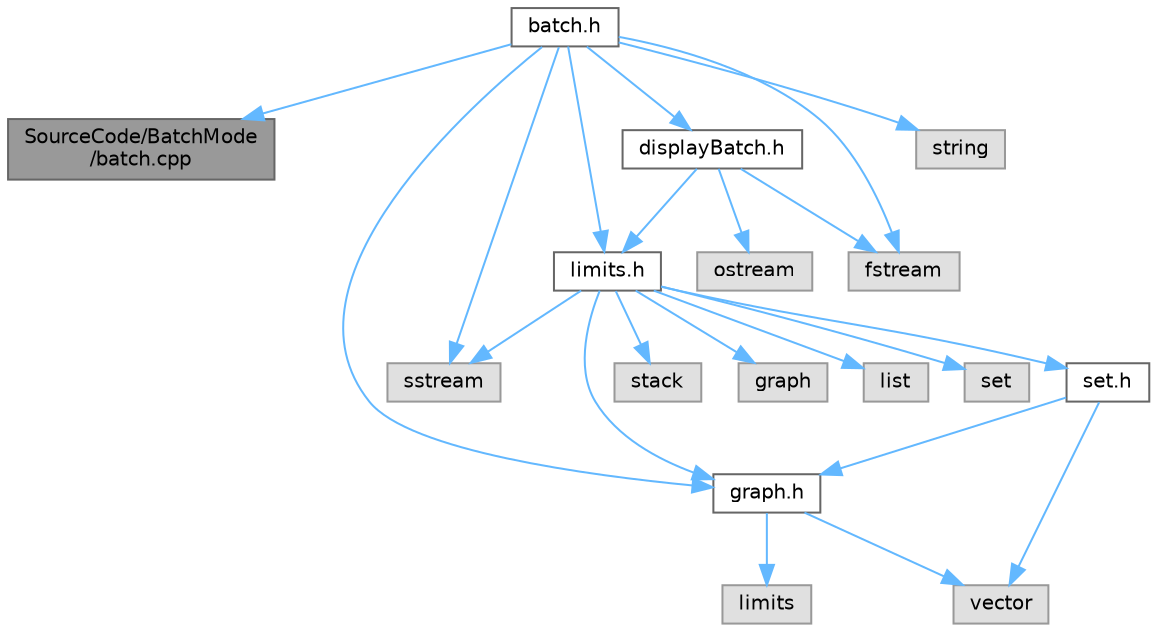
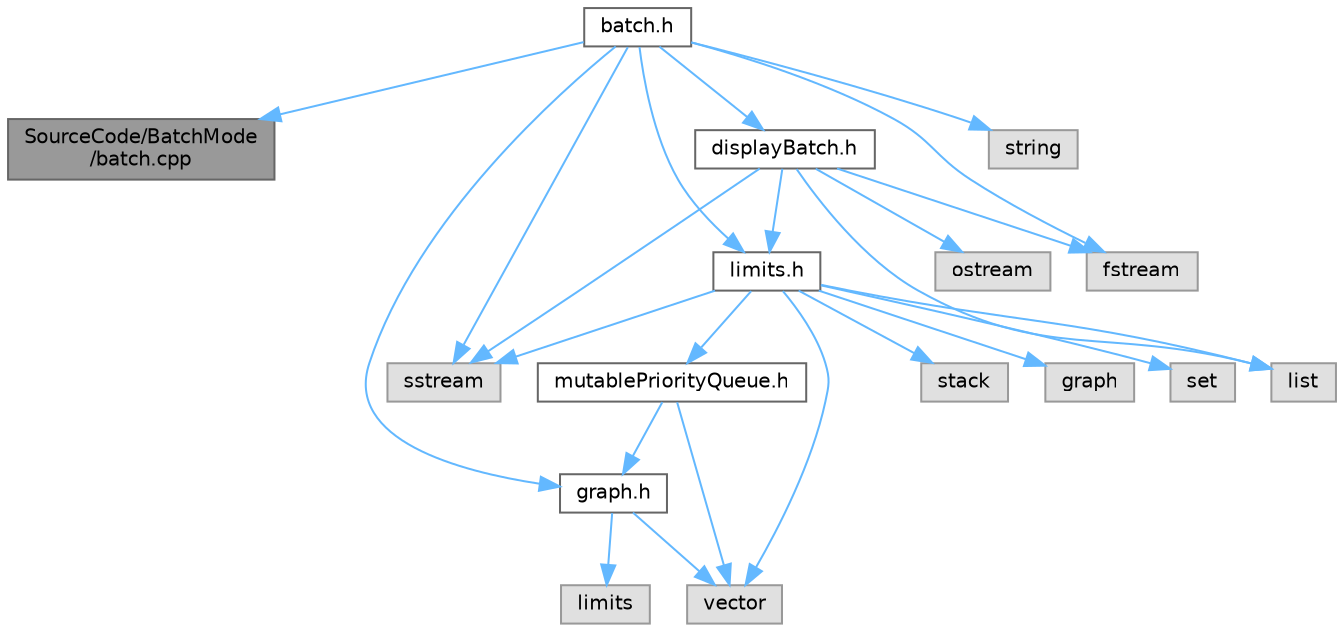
none -> (624, 260)
none -> (914, 288)
(1108, 382) -> (672, 382)
(598, 405) -> (818, 429)
